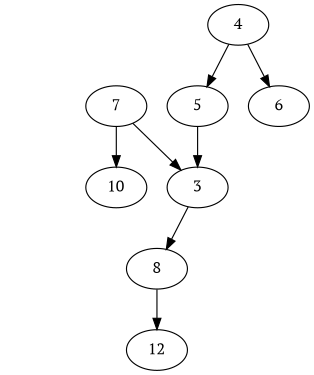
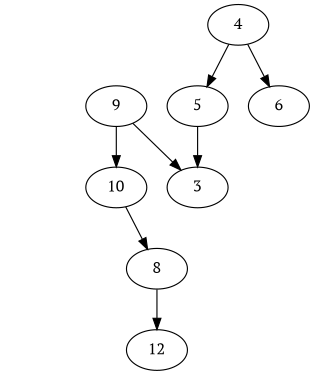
(116, 106) -> (116, 106)
(180, 223) -> (134, 223)
